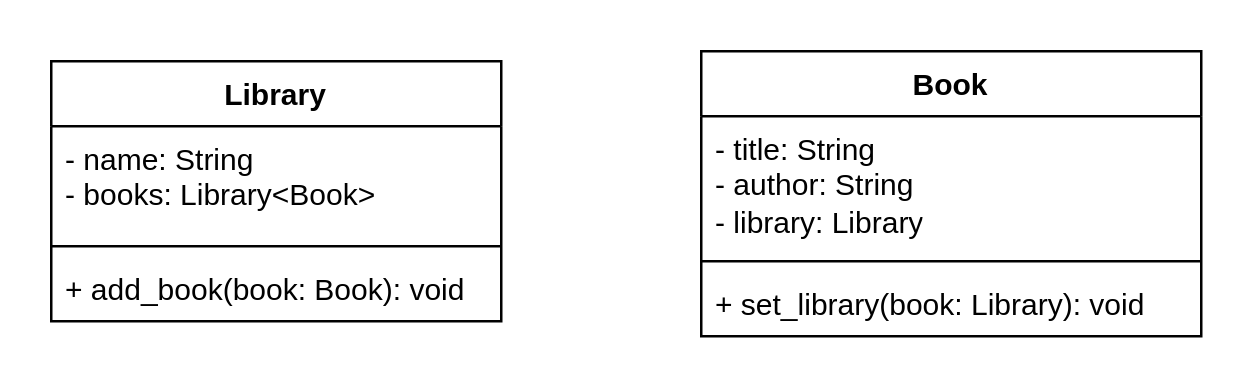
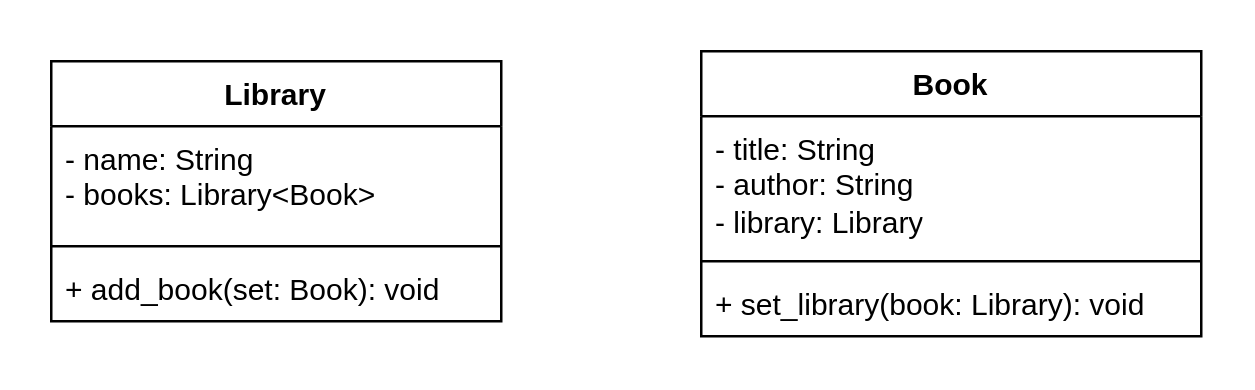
(278, 292) -> (270, 292)
